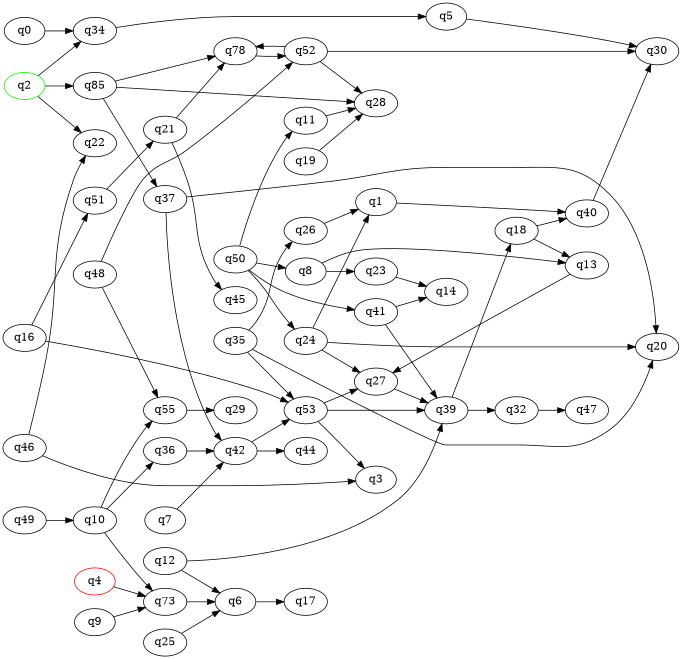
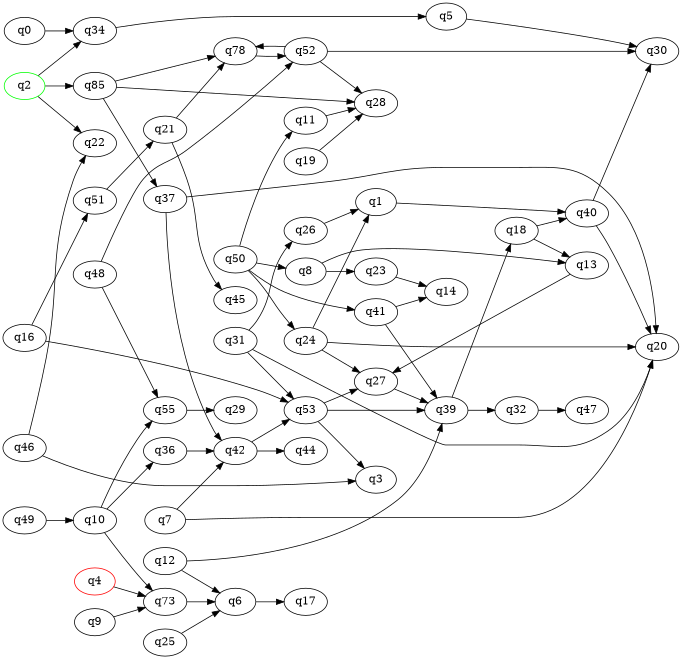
none -> (624, 275)
(235, 341) -> (235, 341)
none -> (458, 517)
